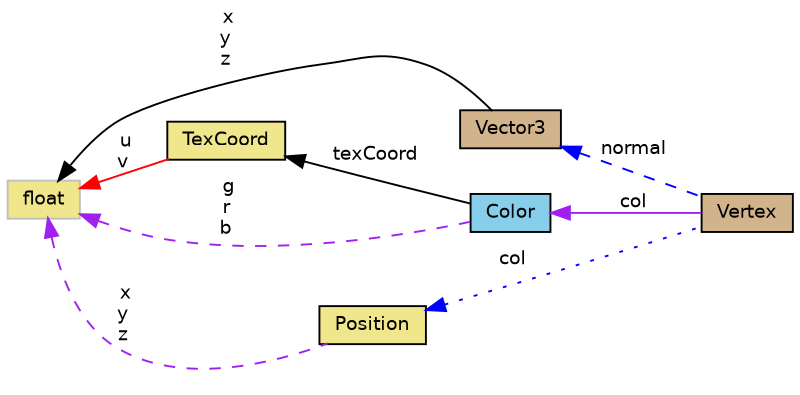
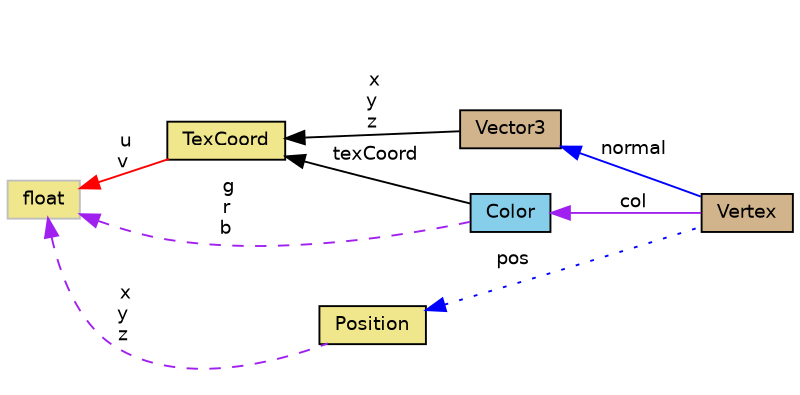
(277, 72) -> (382, 134)
(640, 175) -> (640, 175)
(511, 260) -> (511, 260)
